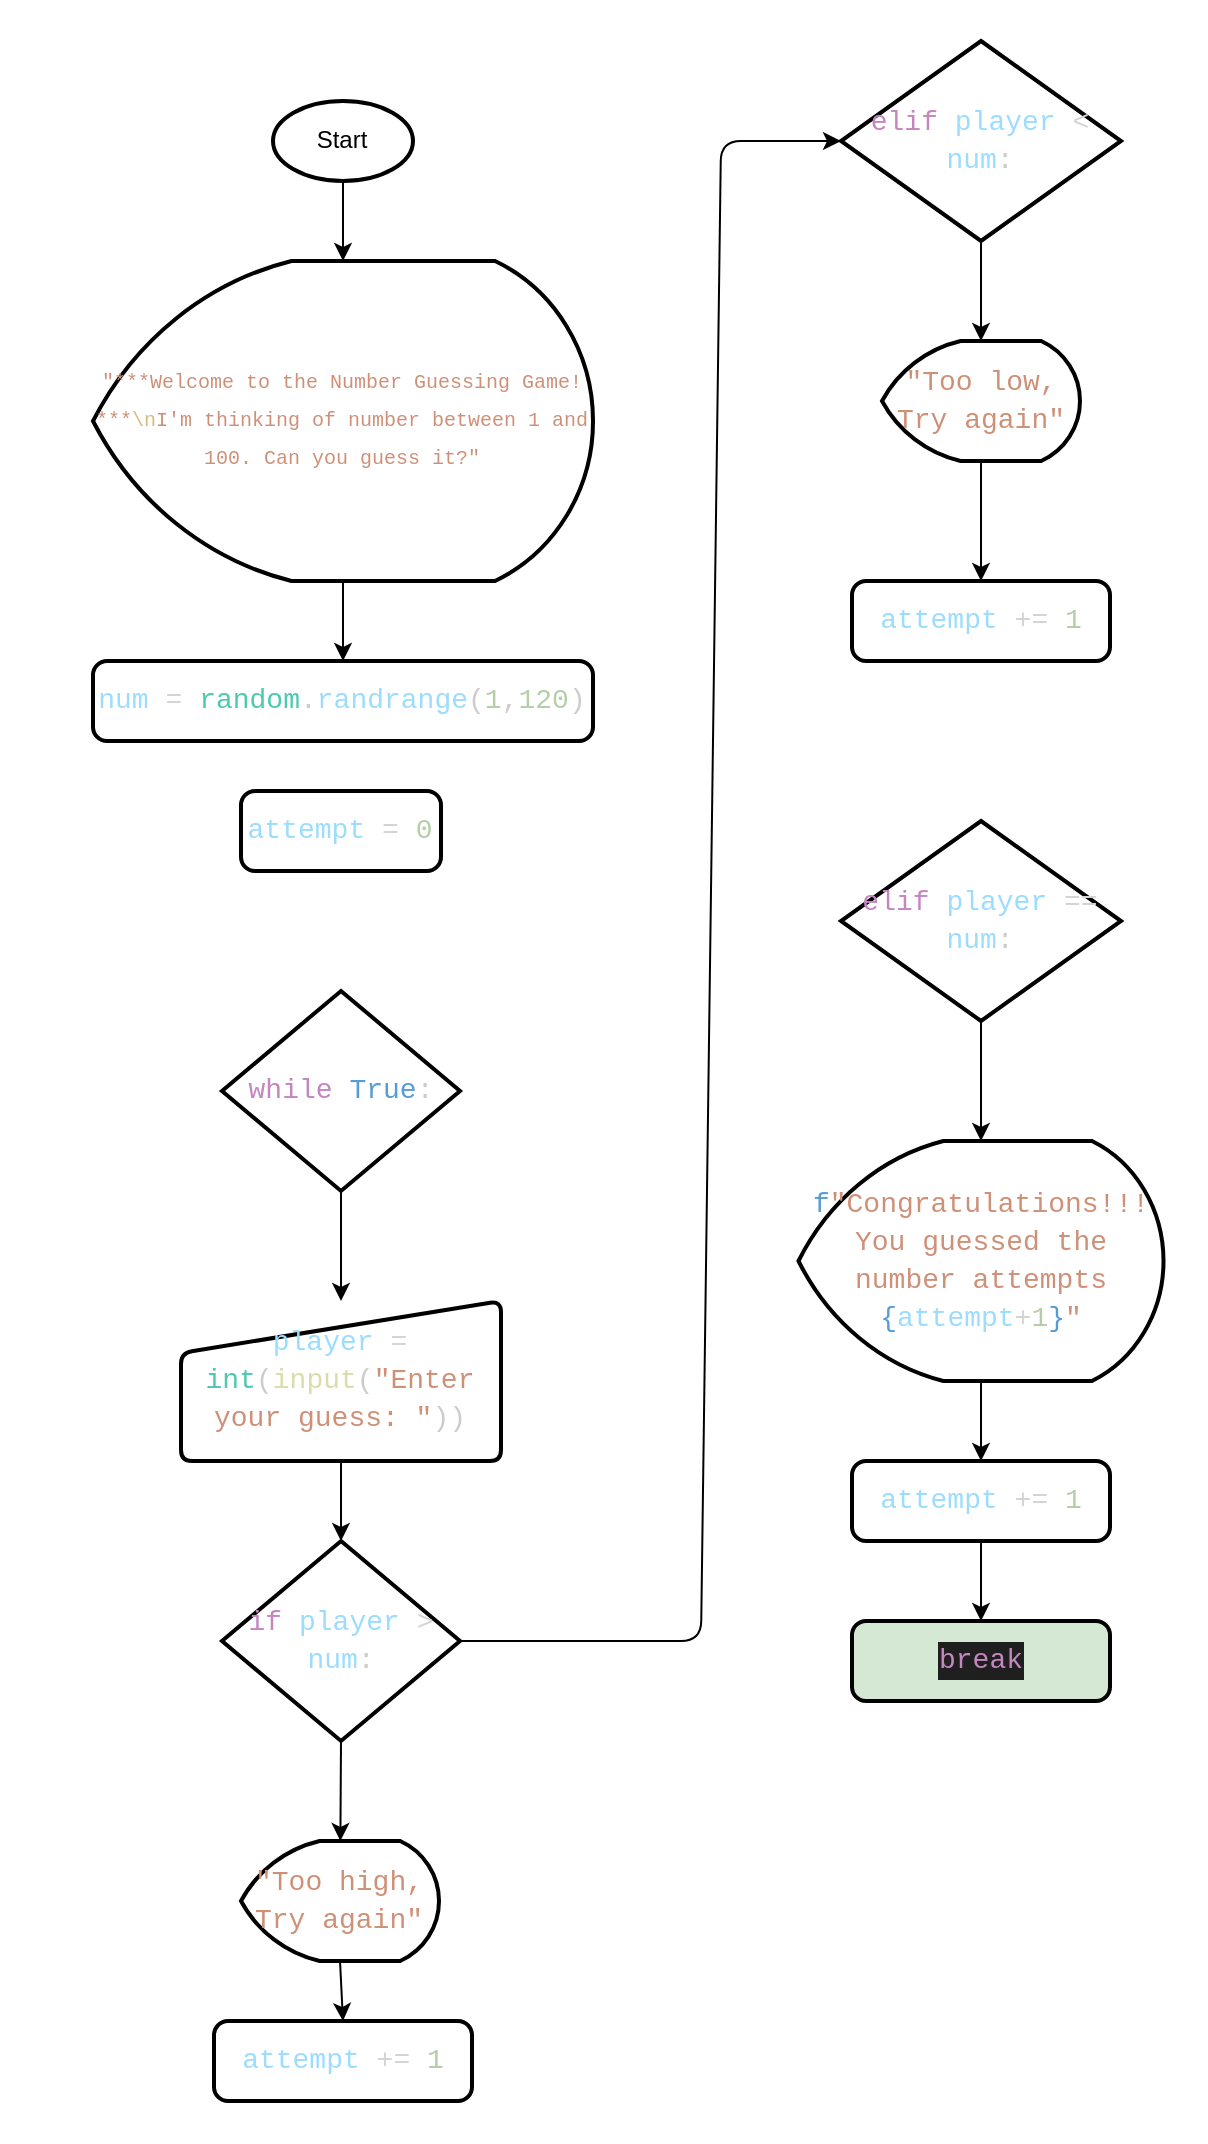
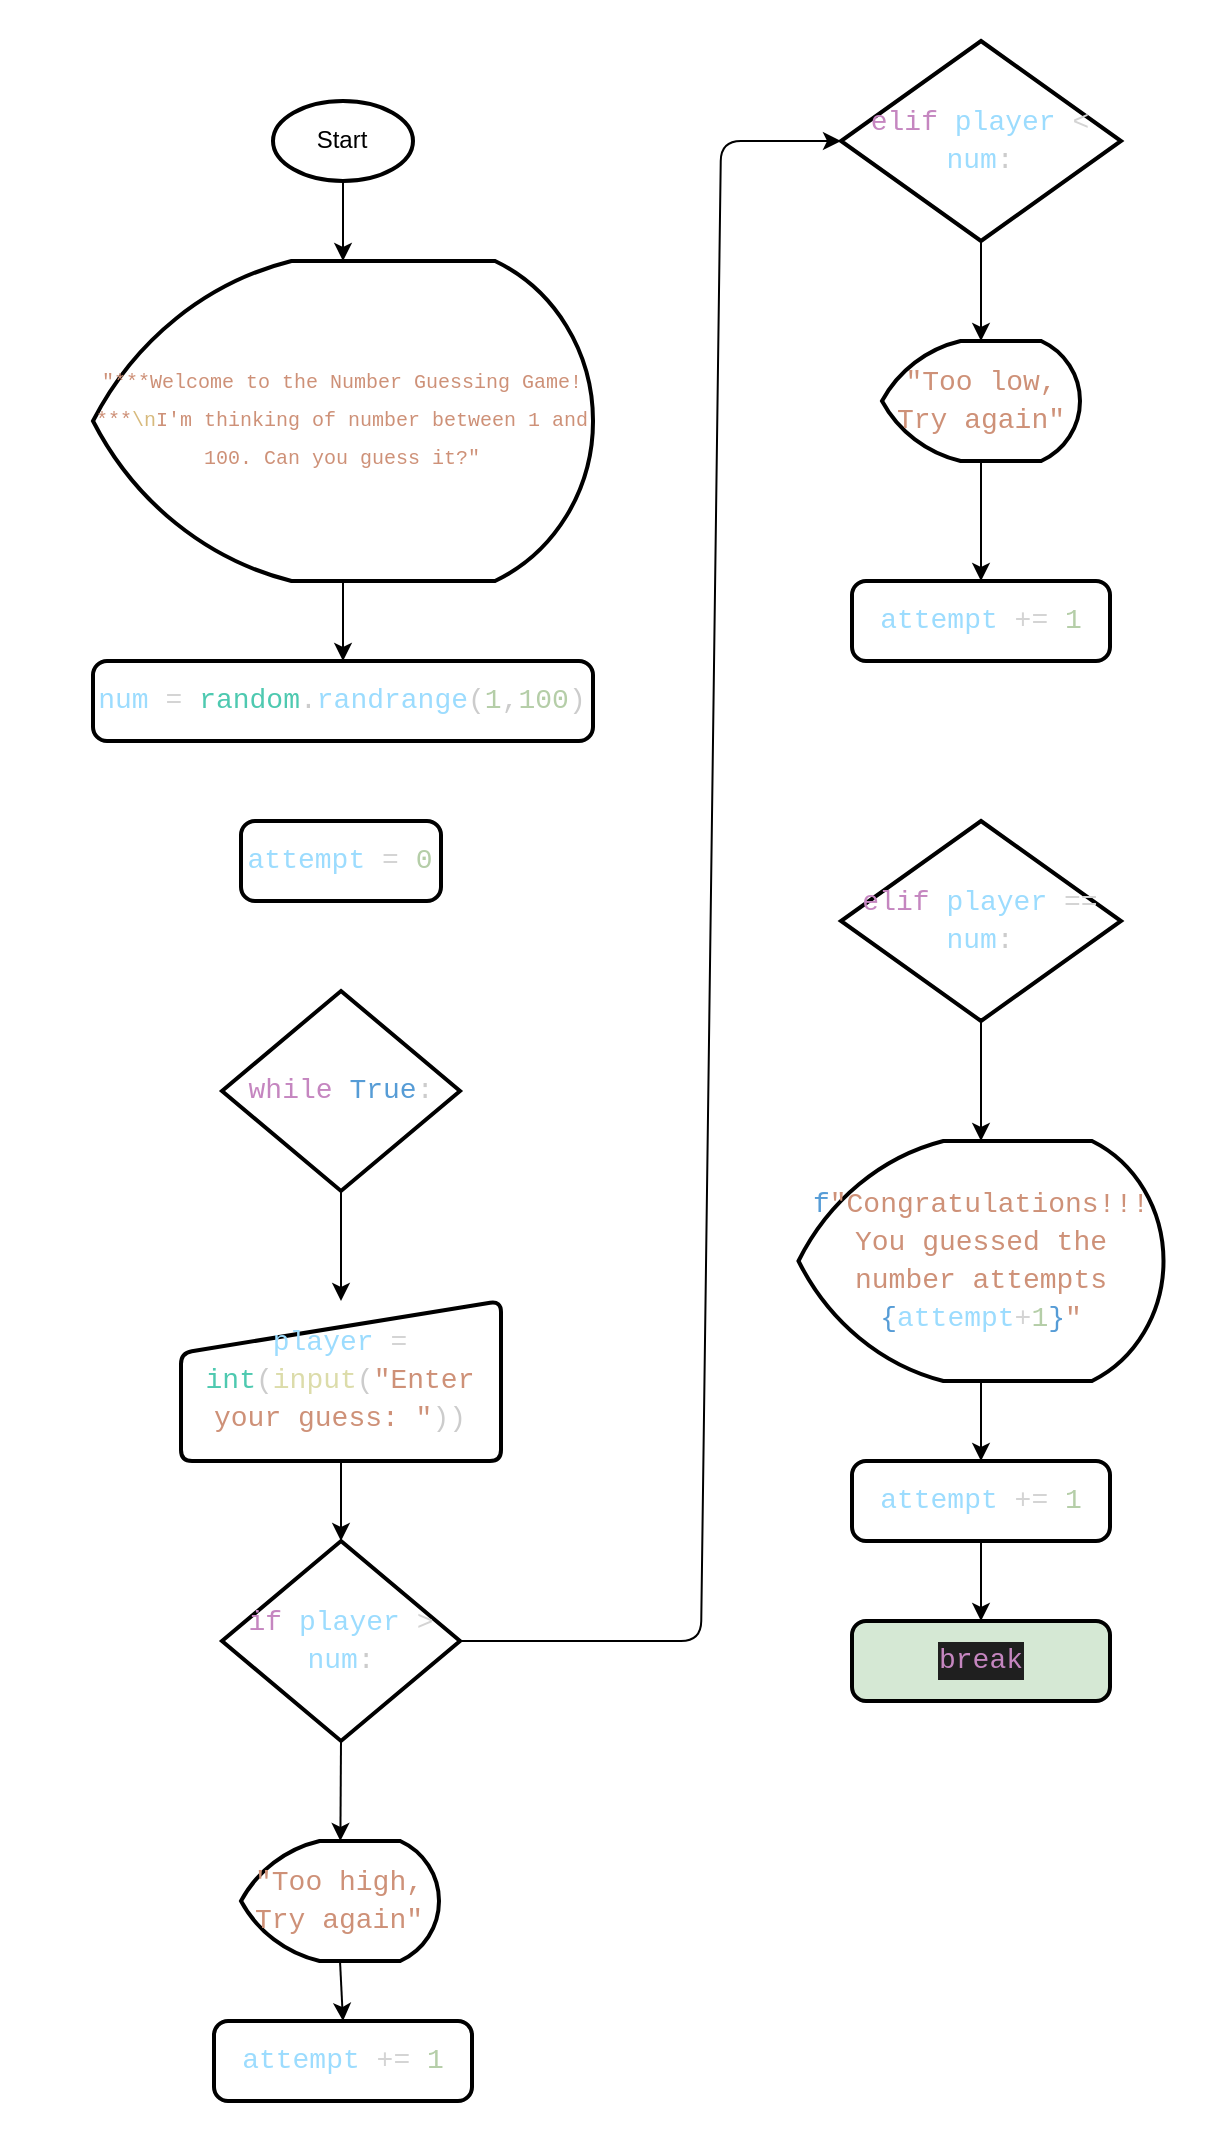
(343, 701) -> (343, 701)
(341, 831) -> (341, 861)
